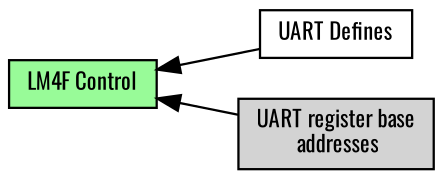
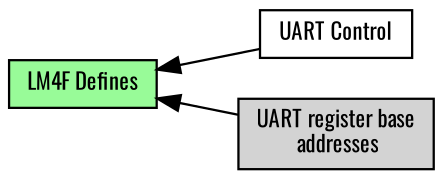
(336, 34) -> (336, 34)
(83, 84) -> (83, 84)
